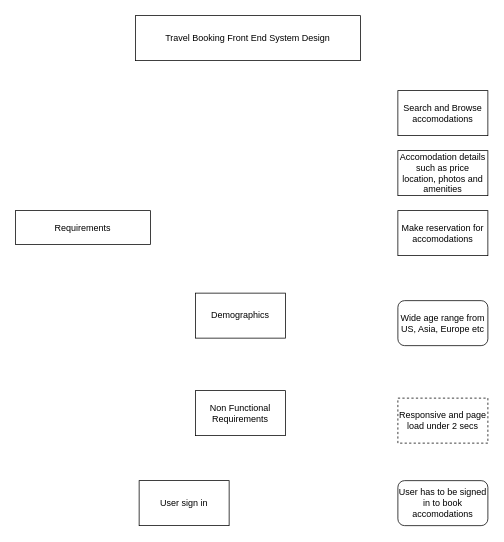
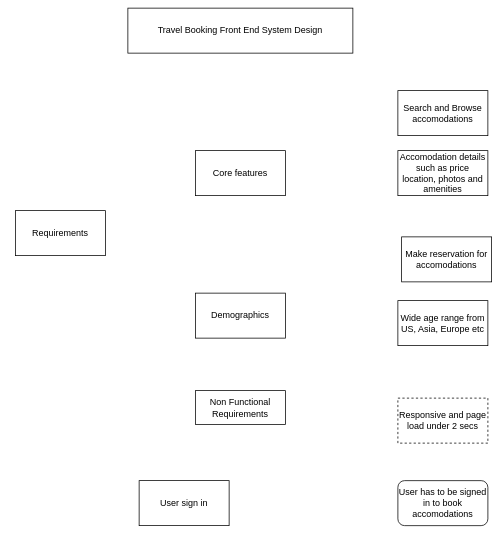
(248, 38) -> (240, 30)
none -> (240, 173)
(83, 227) -> (60, 233)
(443, 233) -> (447, 259)
(443, 323) -> (443, 323)
(240, 413) -> (240, 407)
